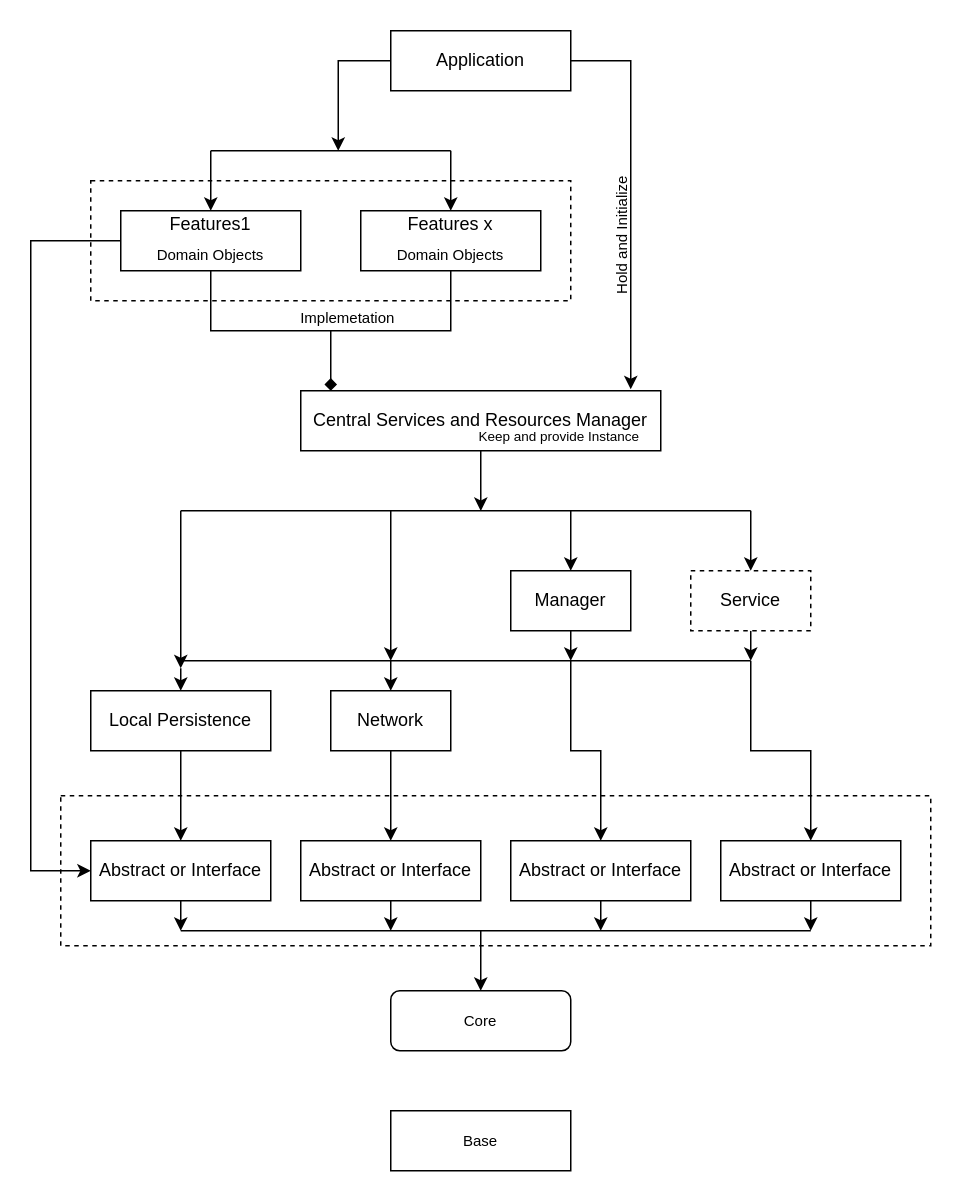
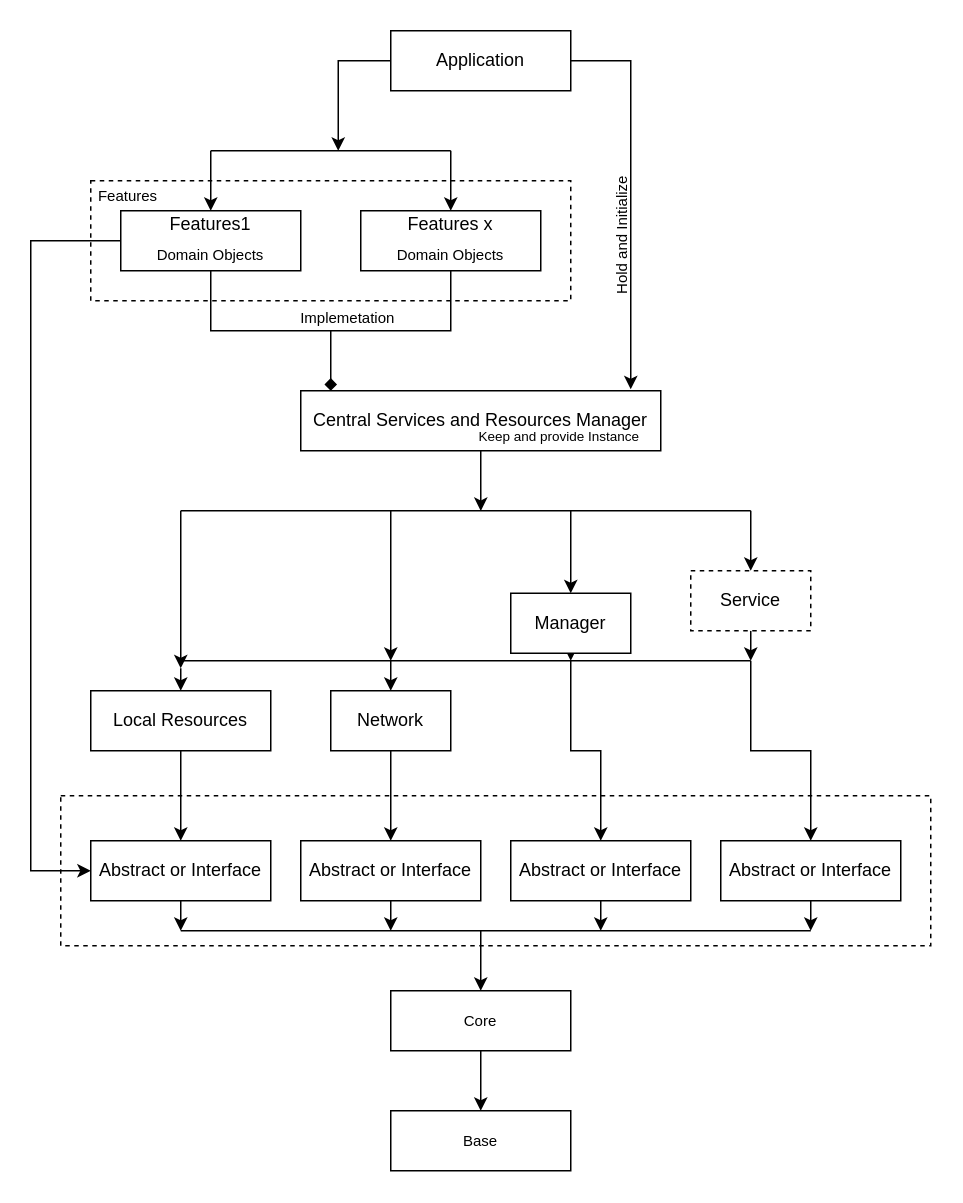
none -> (128, 196)
(571, 601) -> (571, 623)
(181, 721) -> (181, 721)
(481, 1021) -> (481, 1021)
none -> (481, 1076)
